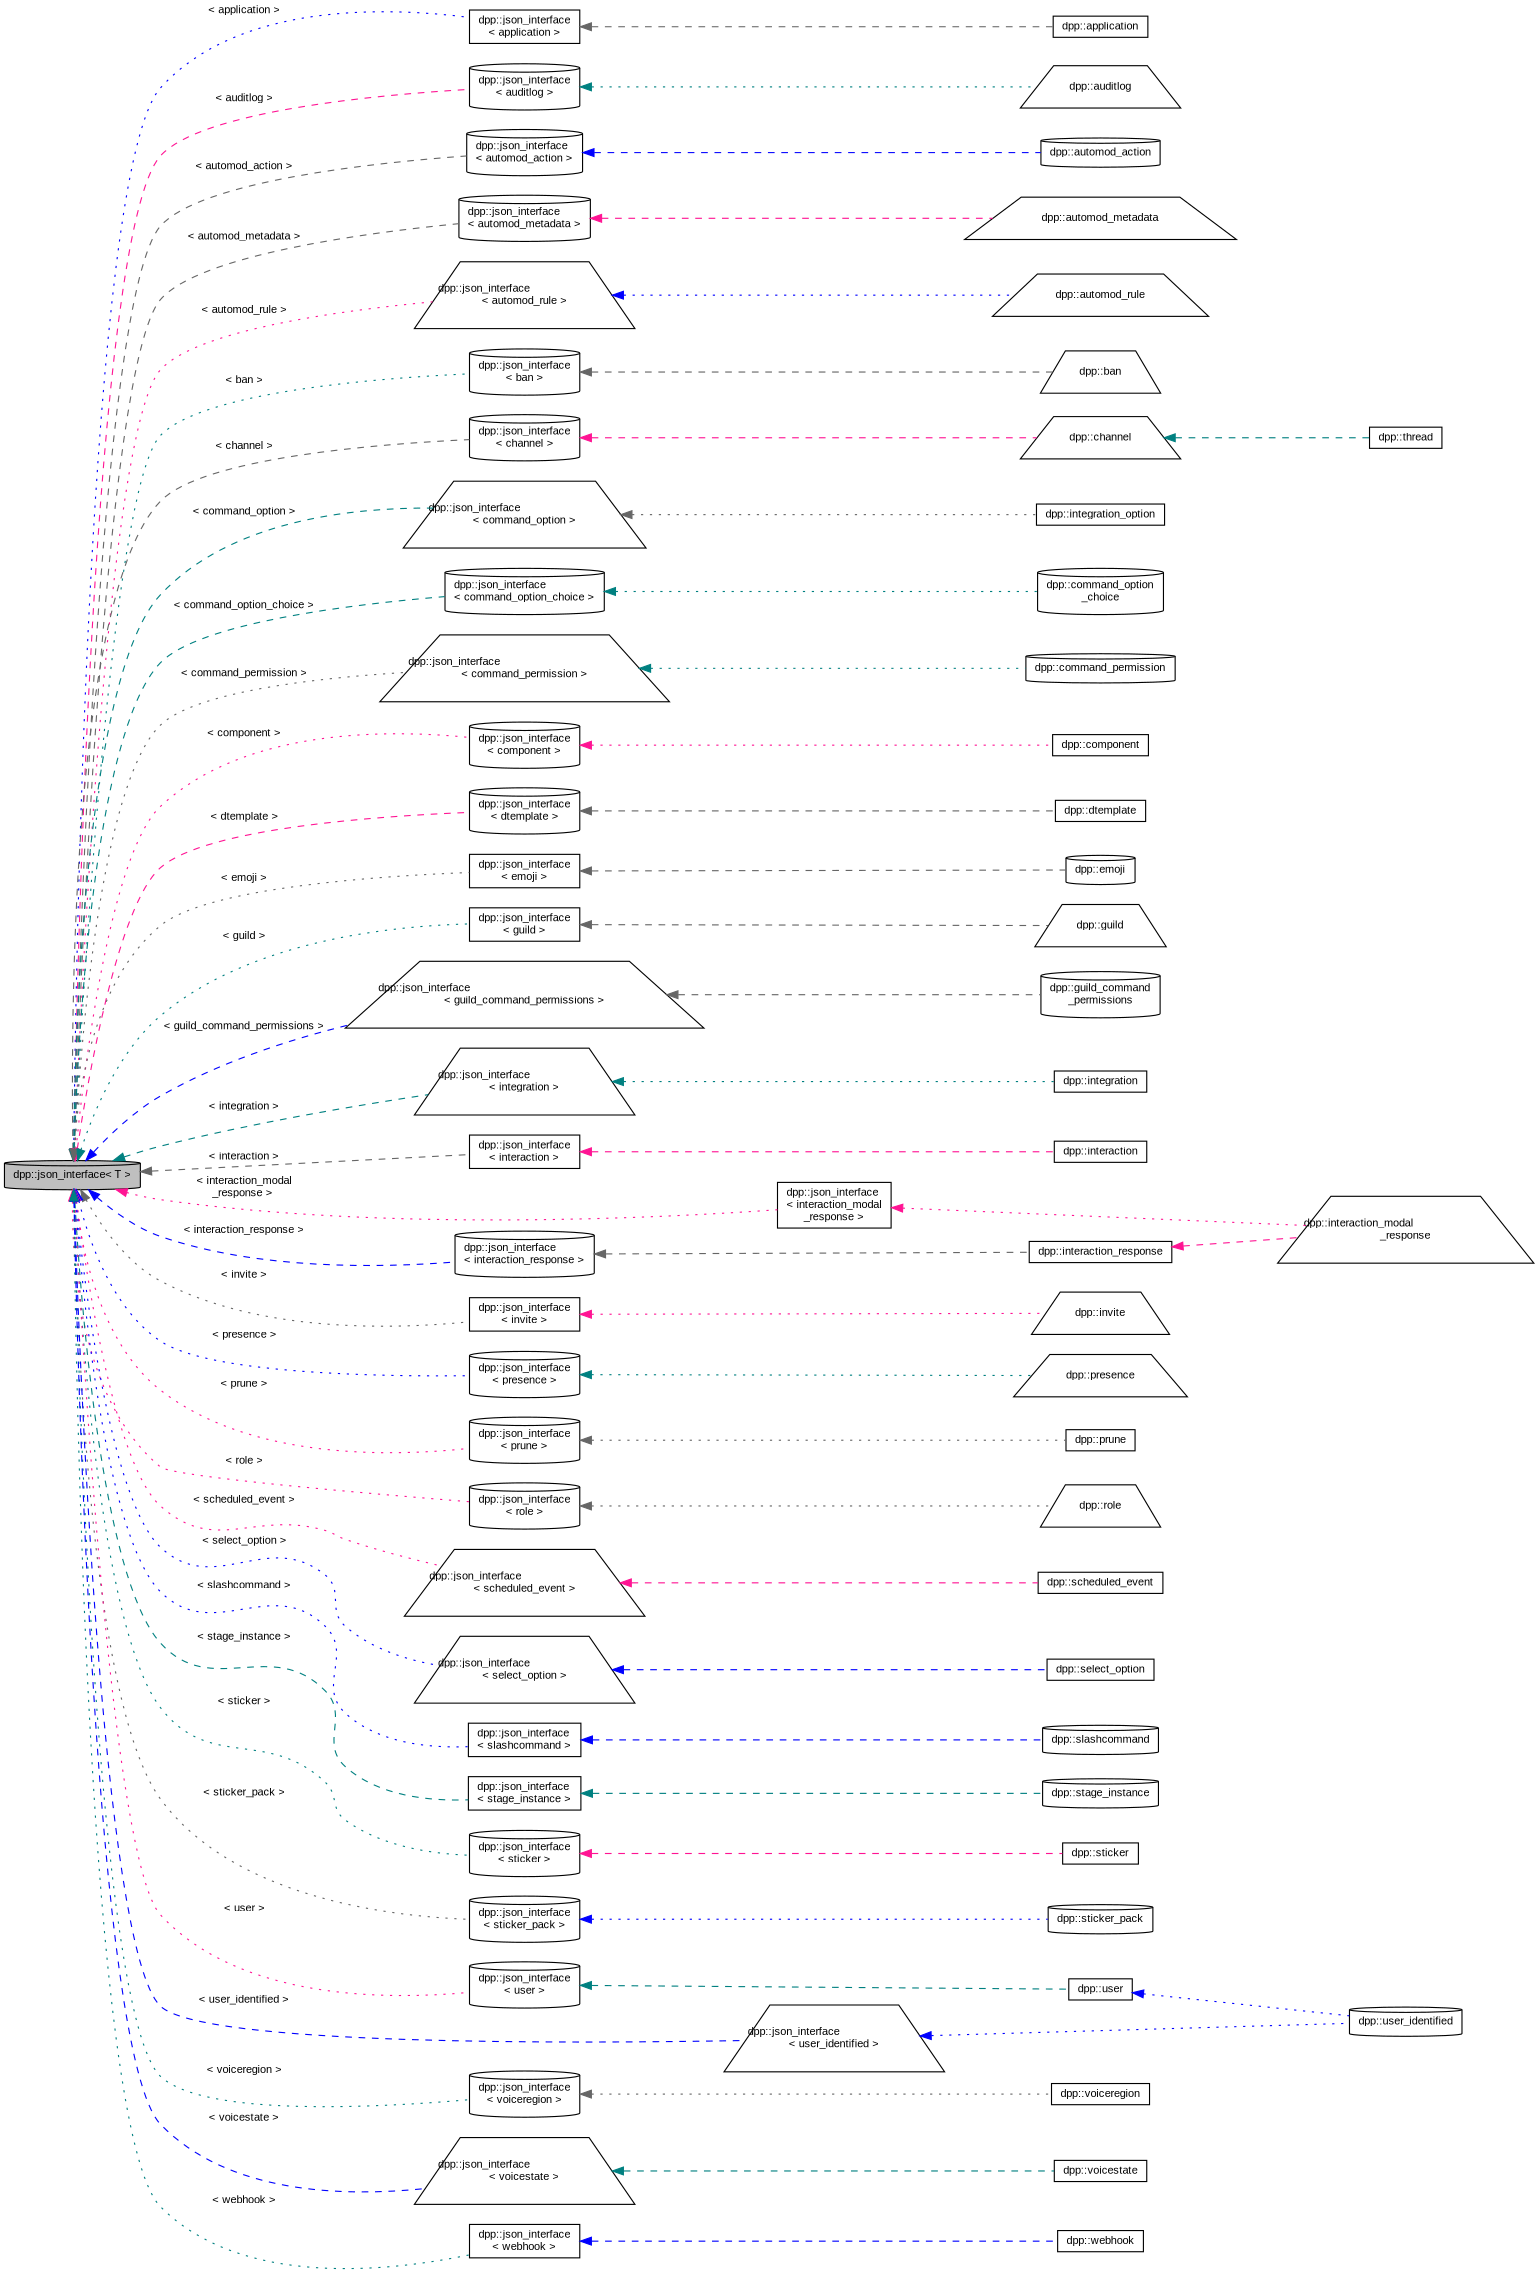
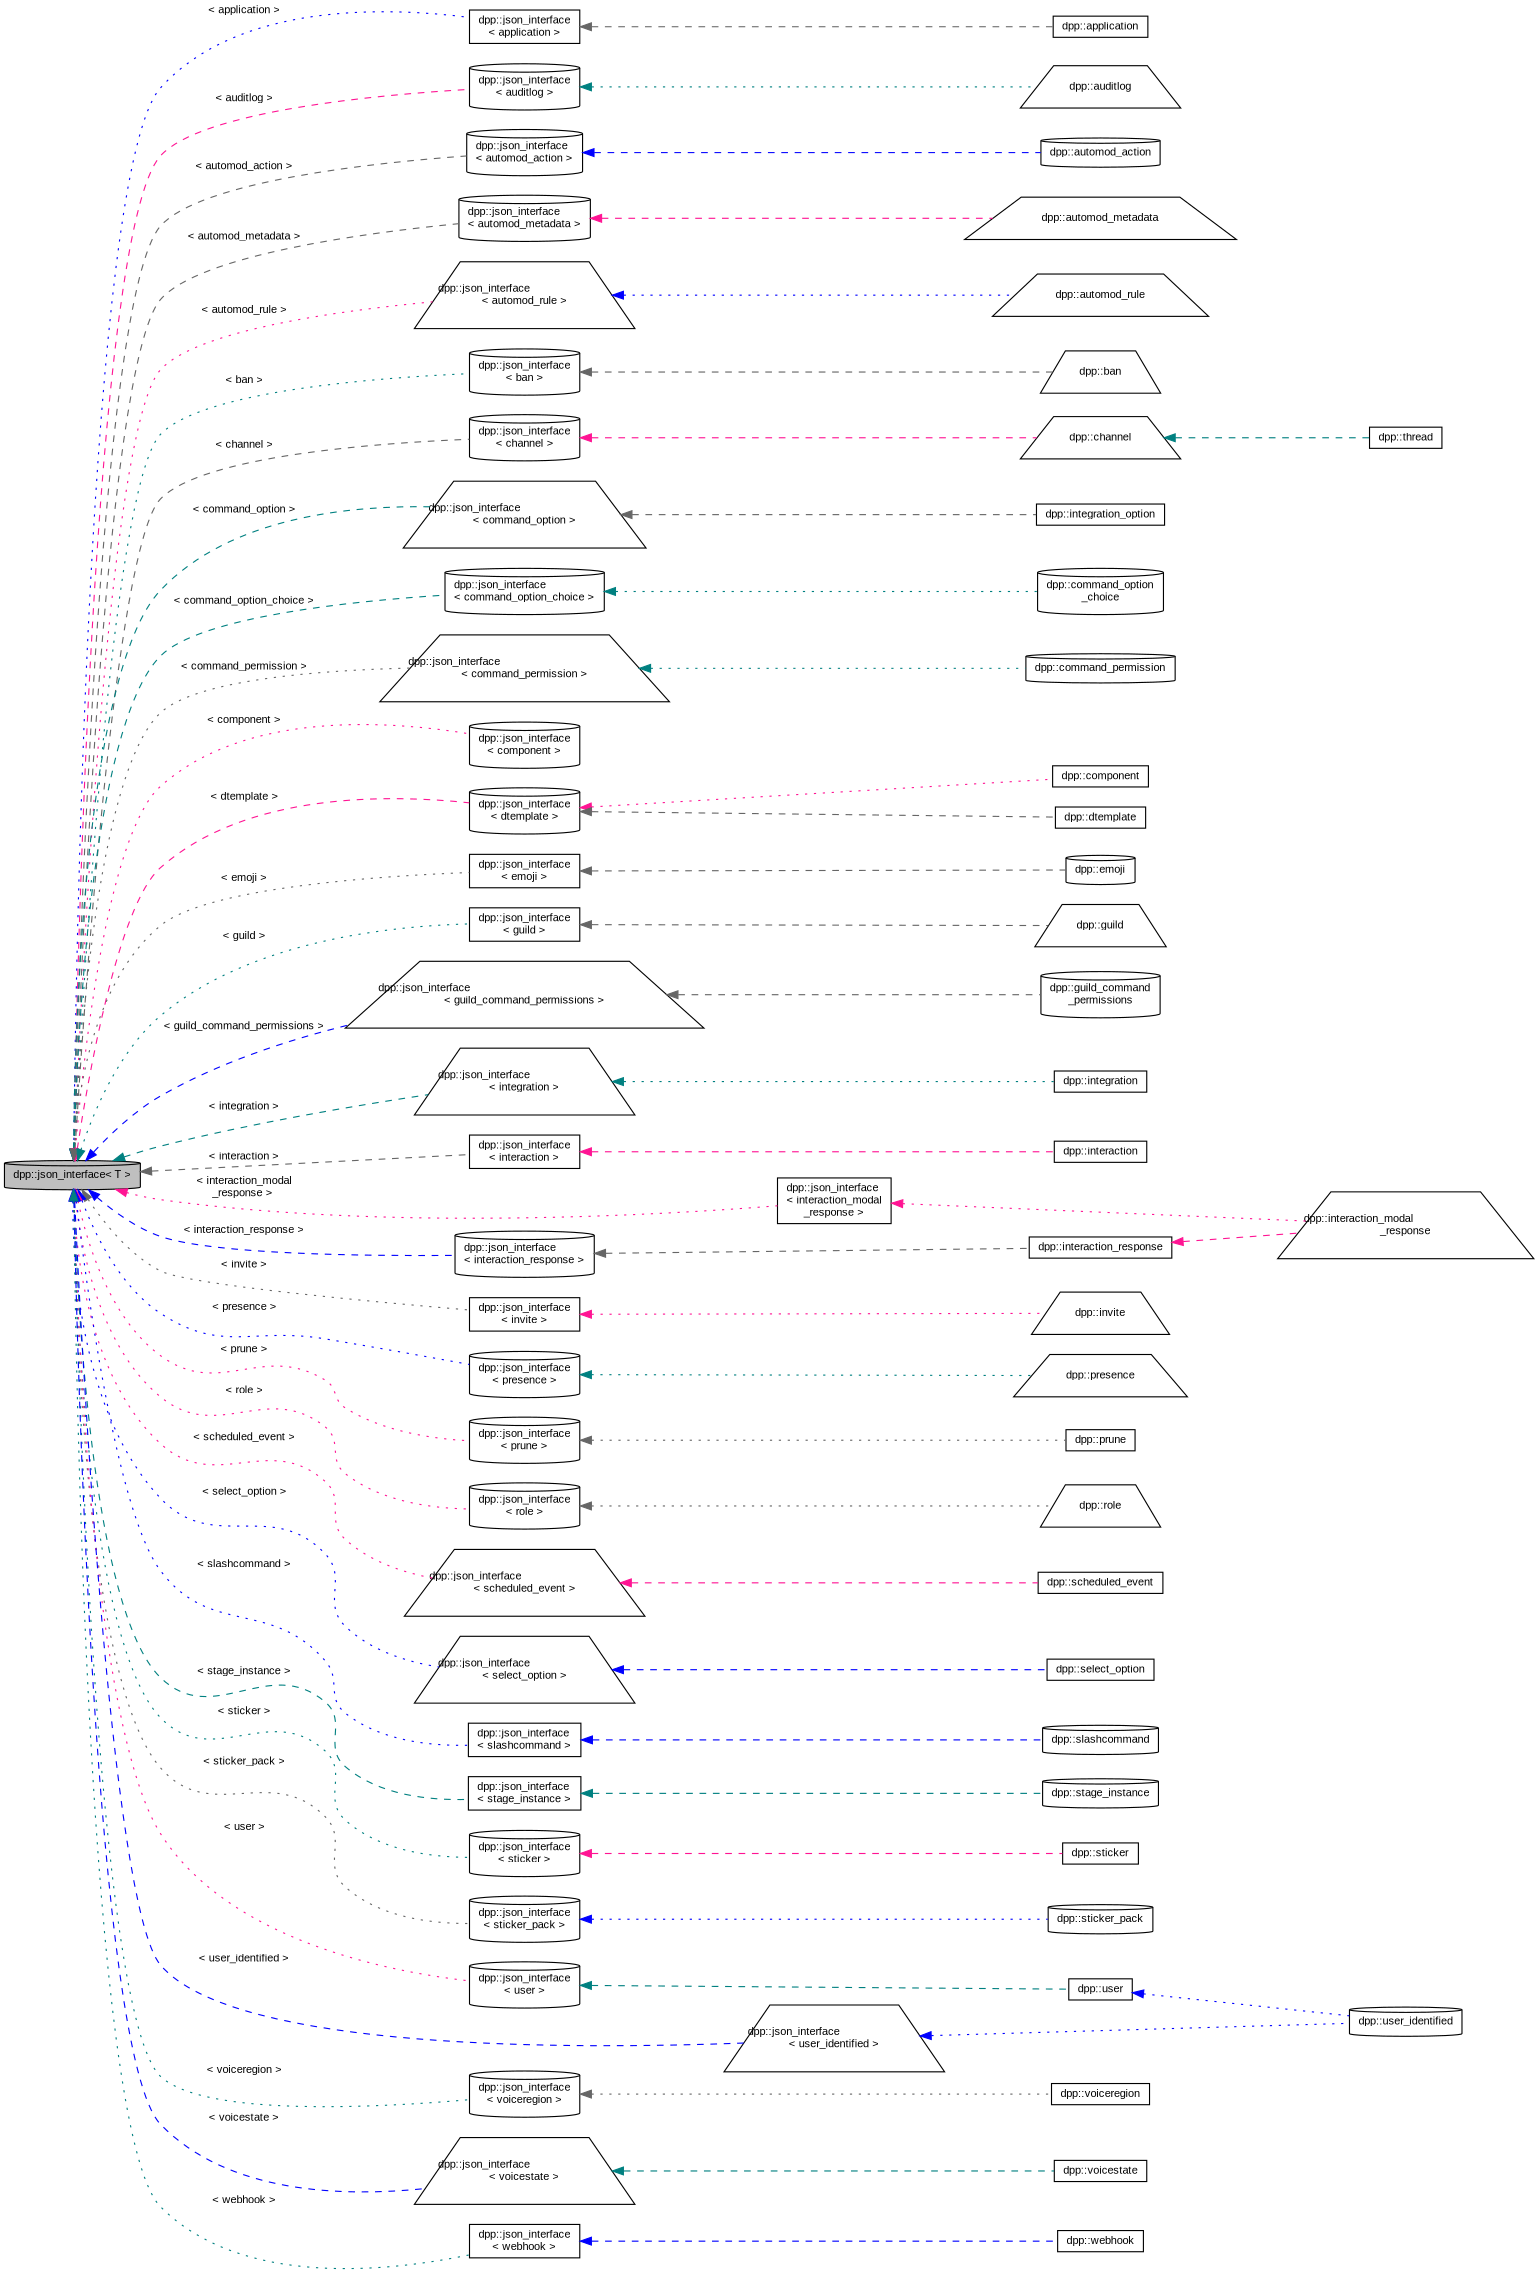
(834, 515) -> (834, 515)
(822, 745) -> (822, 793)
